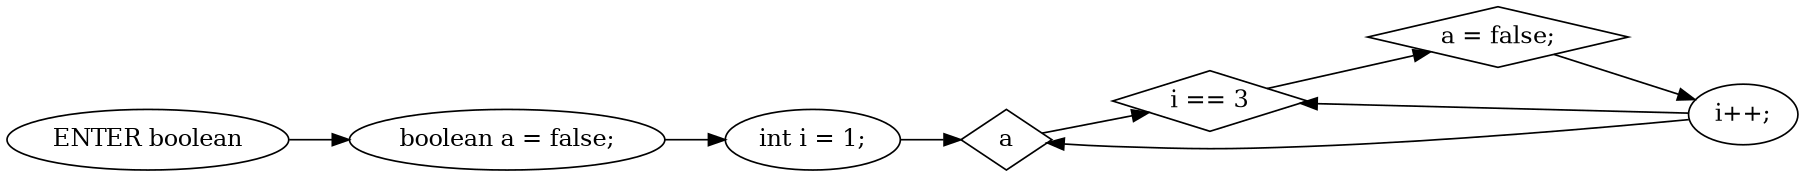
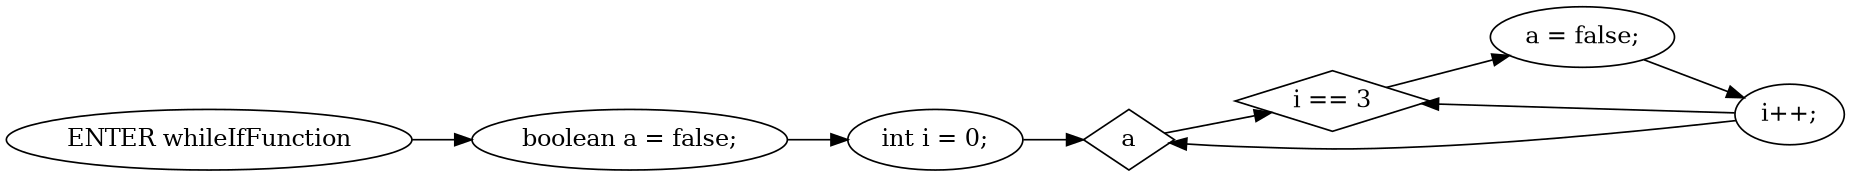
(1498, 37) -> (1582, 37)
(148, 140) -> (209, 140)
(813, 140) -> (935, 140)
